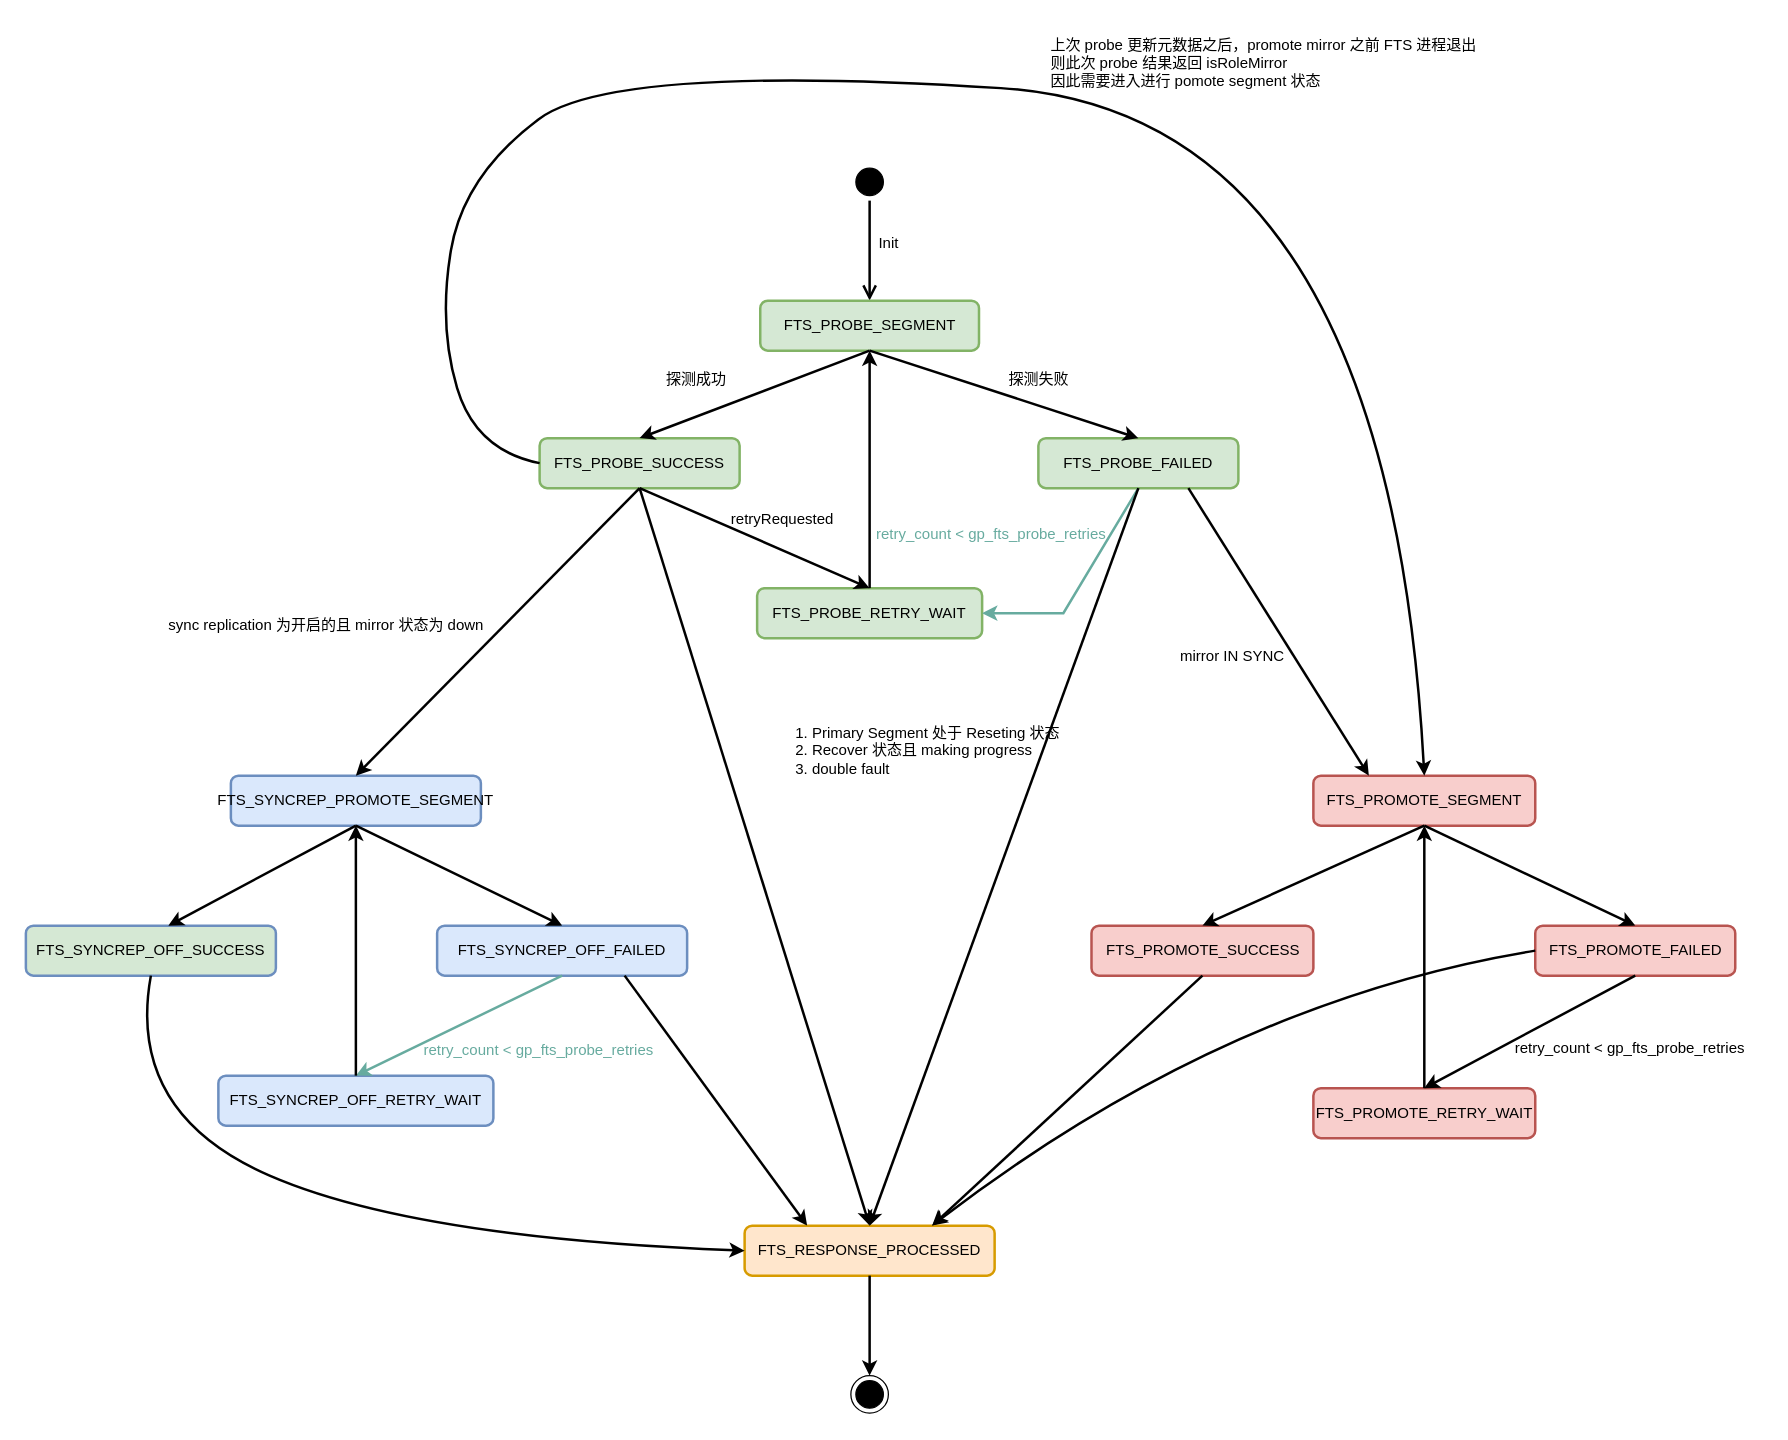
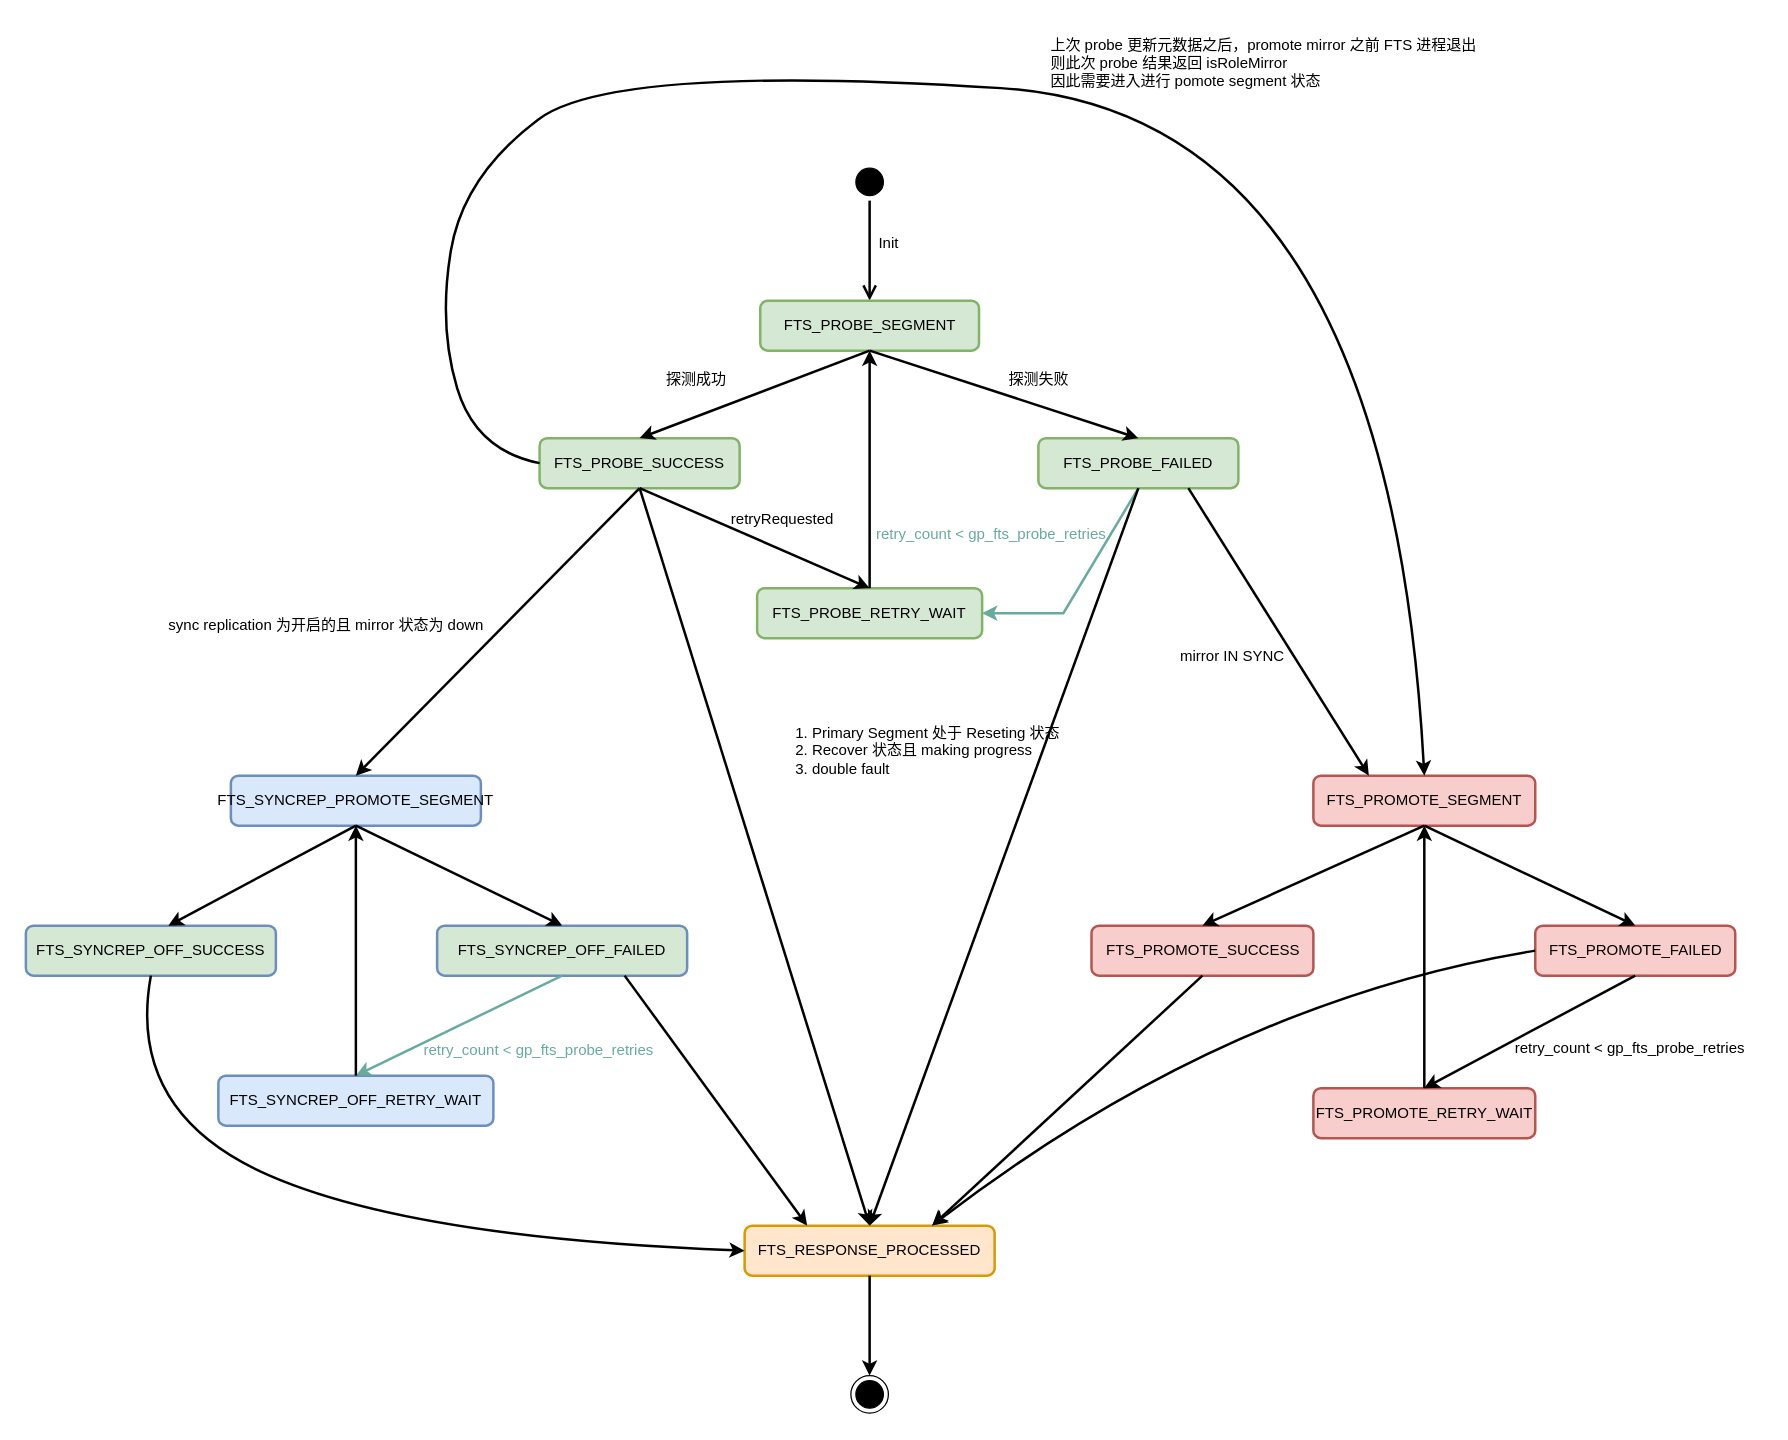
(562, 951) -> (562, 951)
